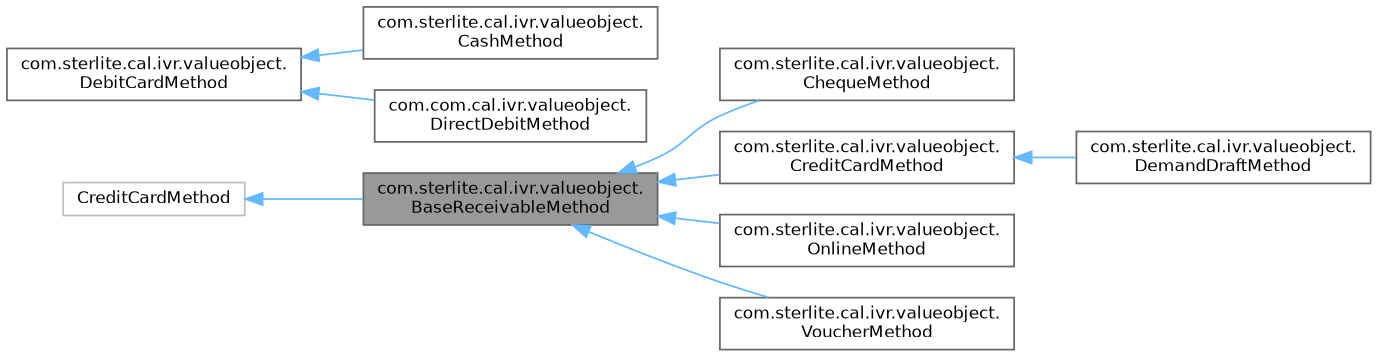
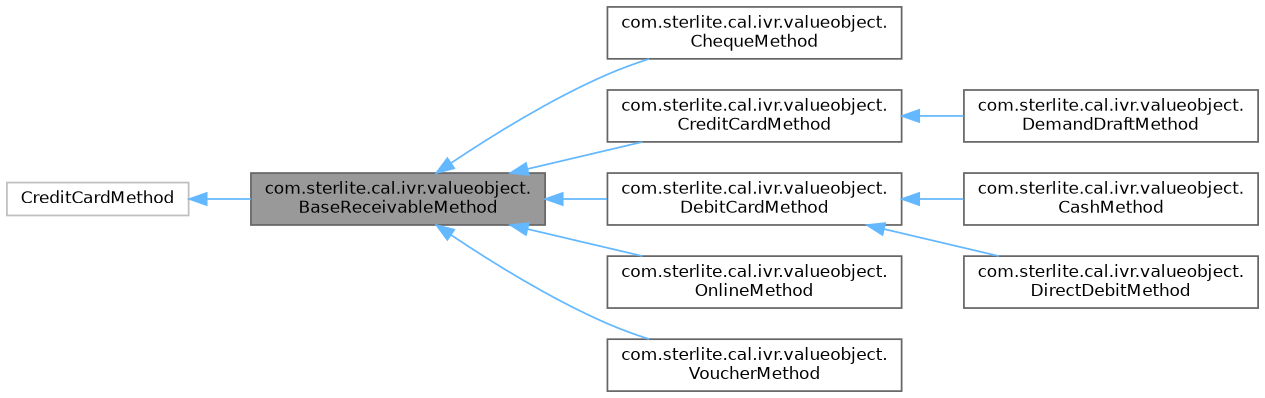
(511, 116) -> (1111, 282)
none -> (585, 199)
